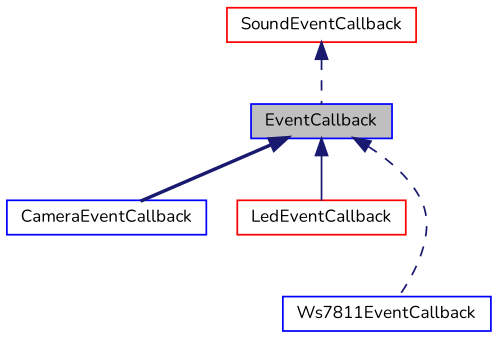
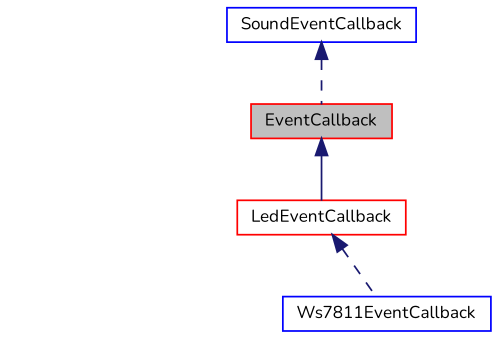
(322, 25) -> (322, 25)
(322, 121) -> (322, 121)
(426, 213) -> (359, 273)
(107, 218) -> none
